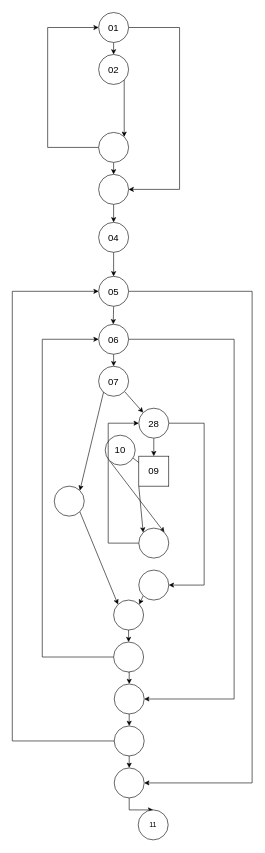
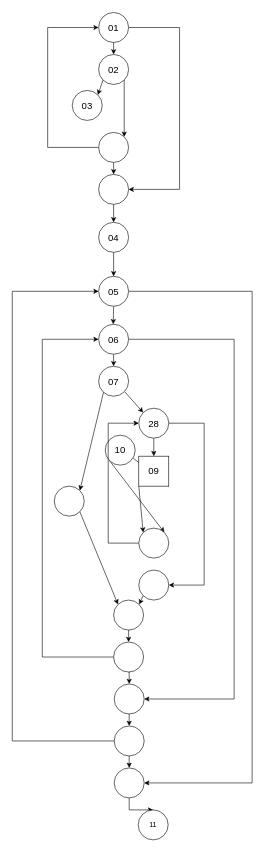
none -> (101, 85)
none -> (87, 105)
